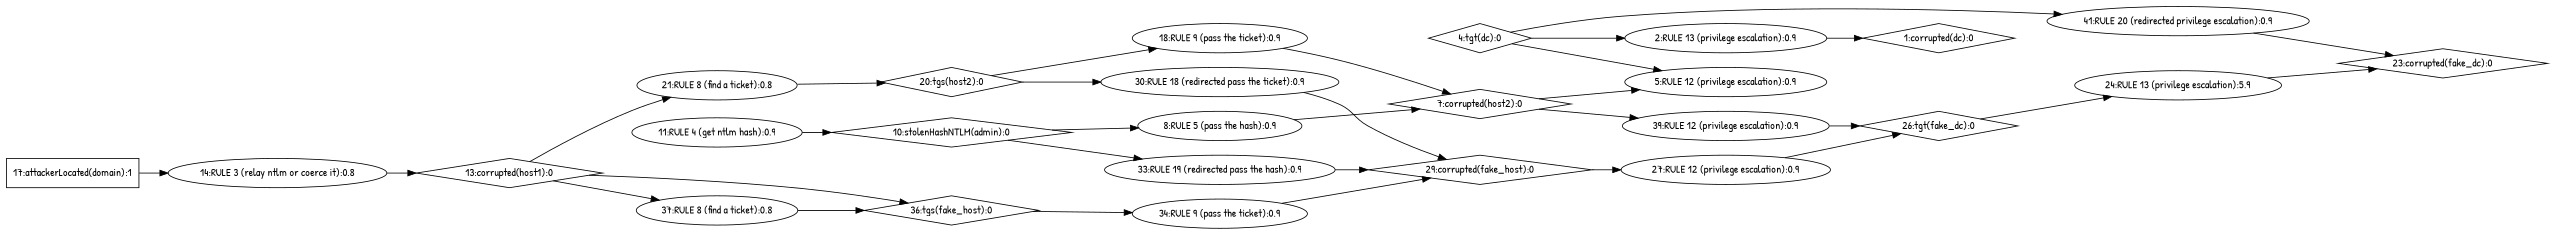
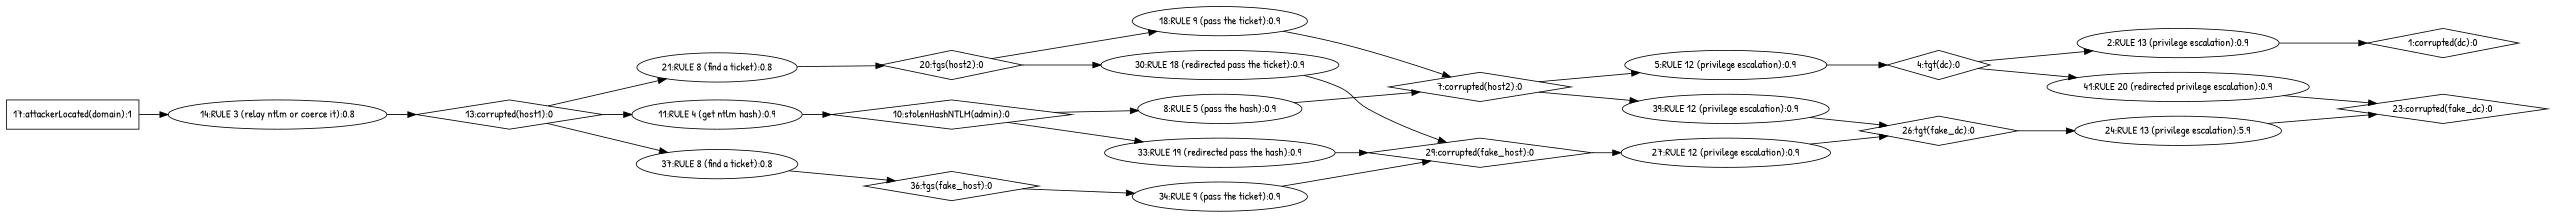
(1583, 57) -> (1853, 65)
(745, 184) -> (613, 115)
